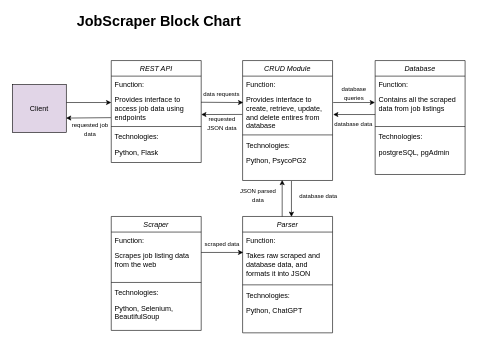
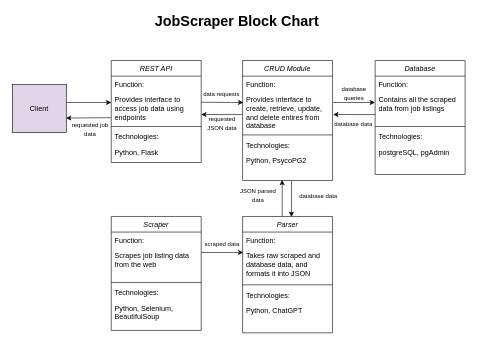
(161, 21) -> (239, 21)
